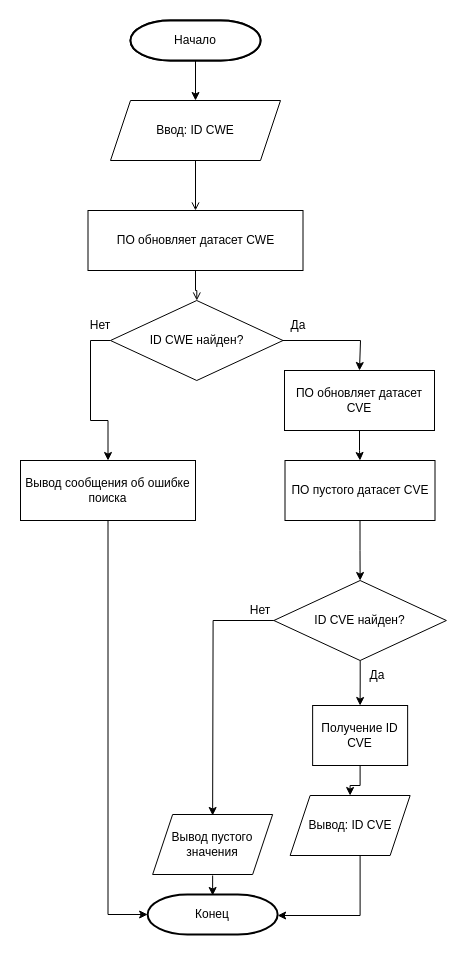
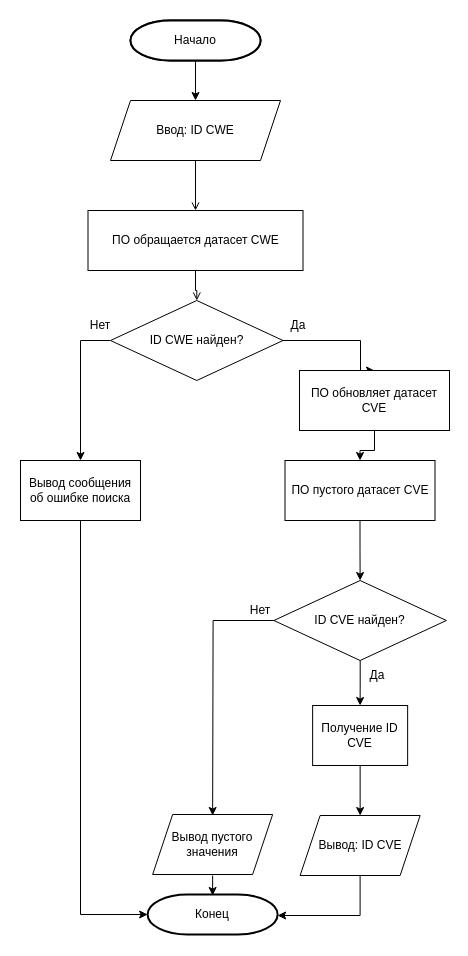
(196, 241) -> (196, 241)
(360, 401) -> (375, 401)
(108, 491) -> (81, 491)
(350, 826) -> (360, 846)
